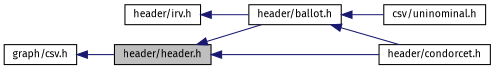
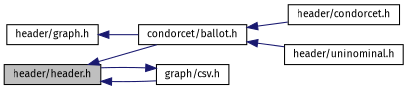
(163, 15) -> (52, 35)
(295, 15) -> (193, 35)
(435, 15) -> (344, 55)
(300, 55) -> (134, 82)
